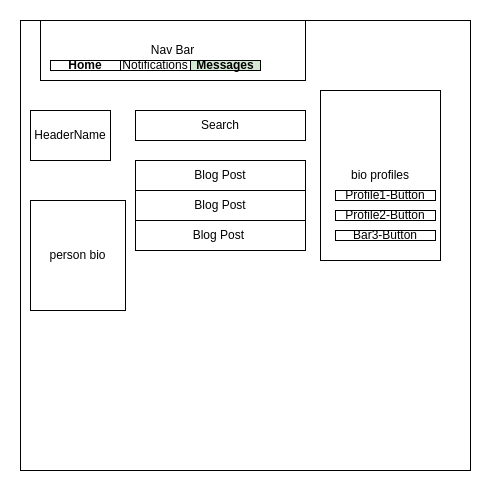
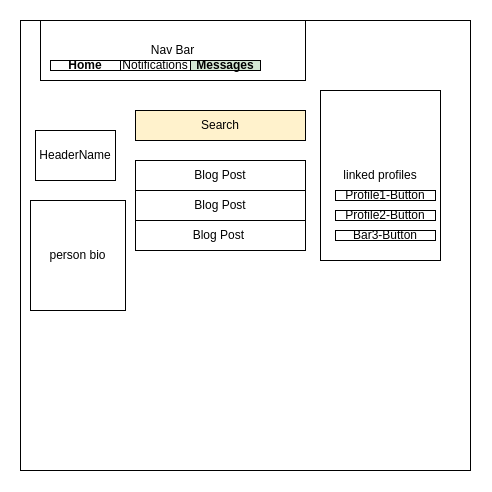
(221, 126) -> (221, 126)
(71, 136) -> (76, 156)
(381, 176) -> (381, 176)
